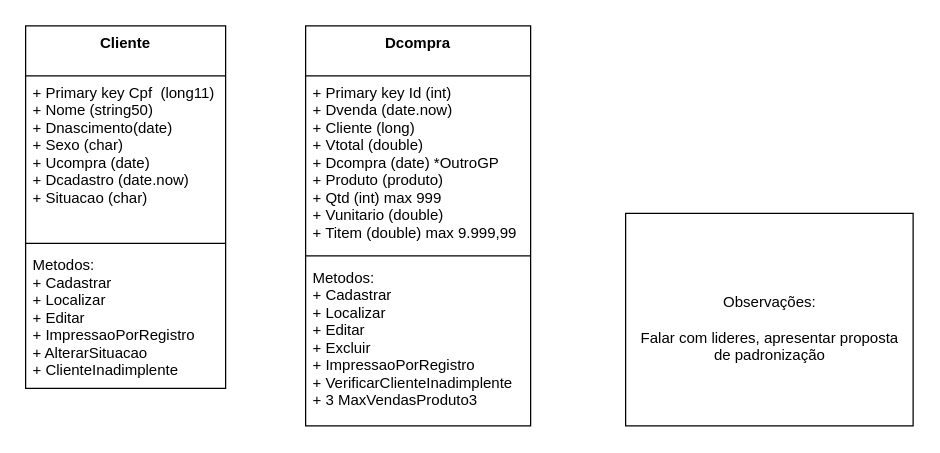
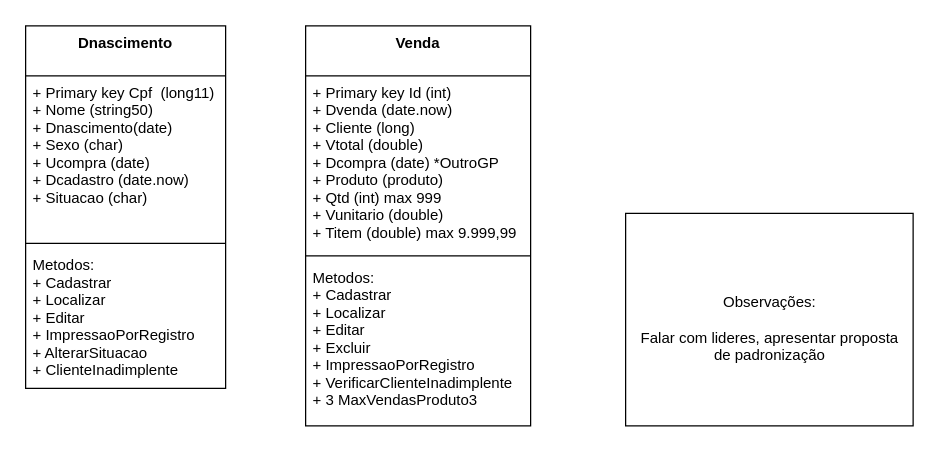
(125, 43) -> (125, 43)
(418, 43) -> (418, 43)
